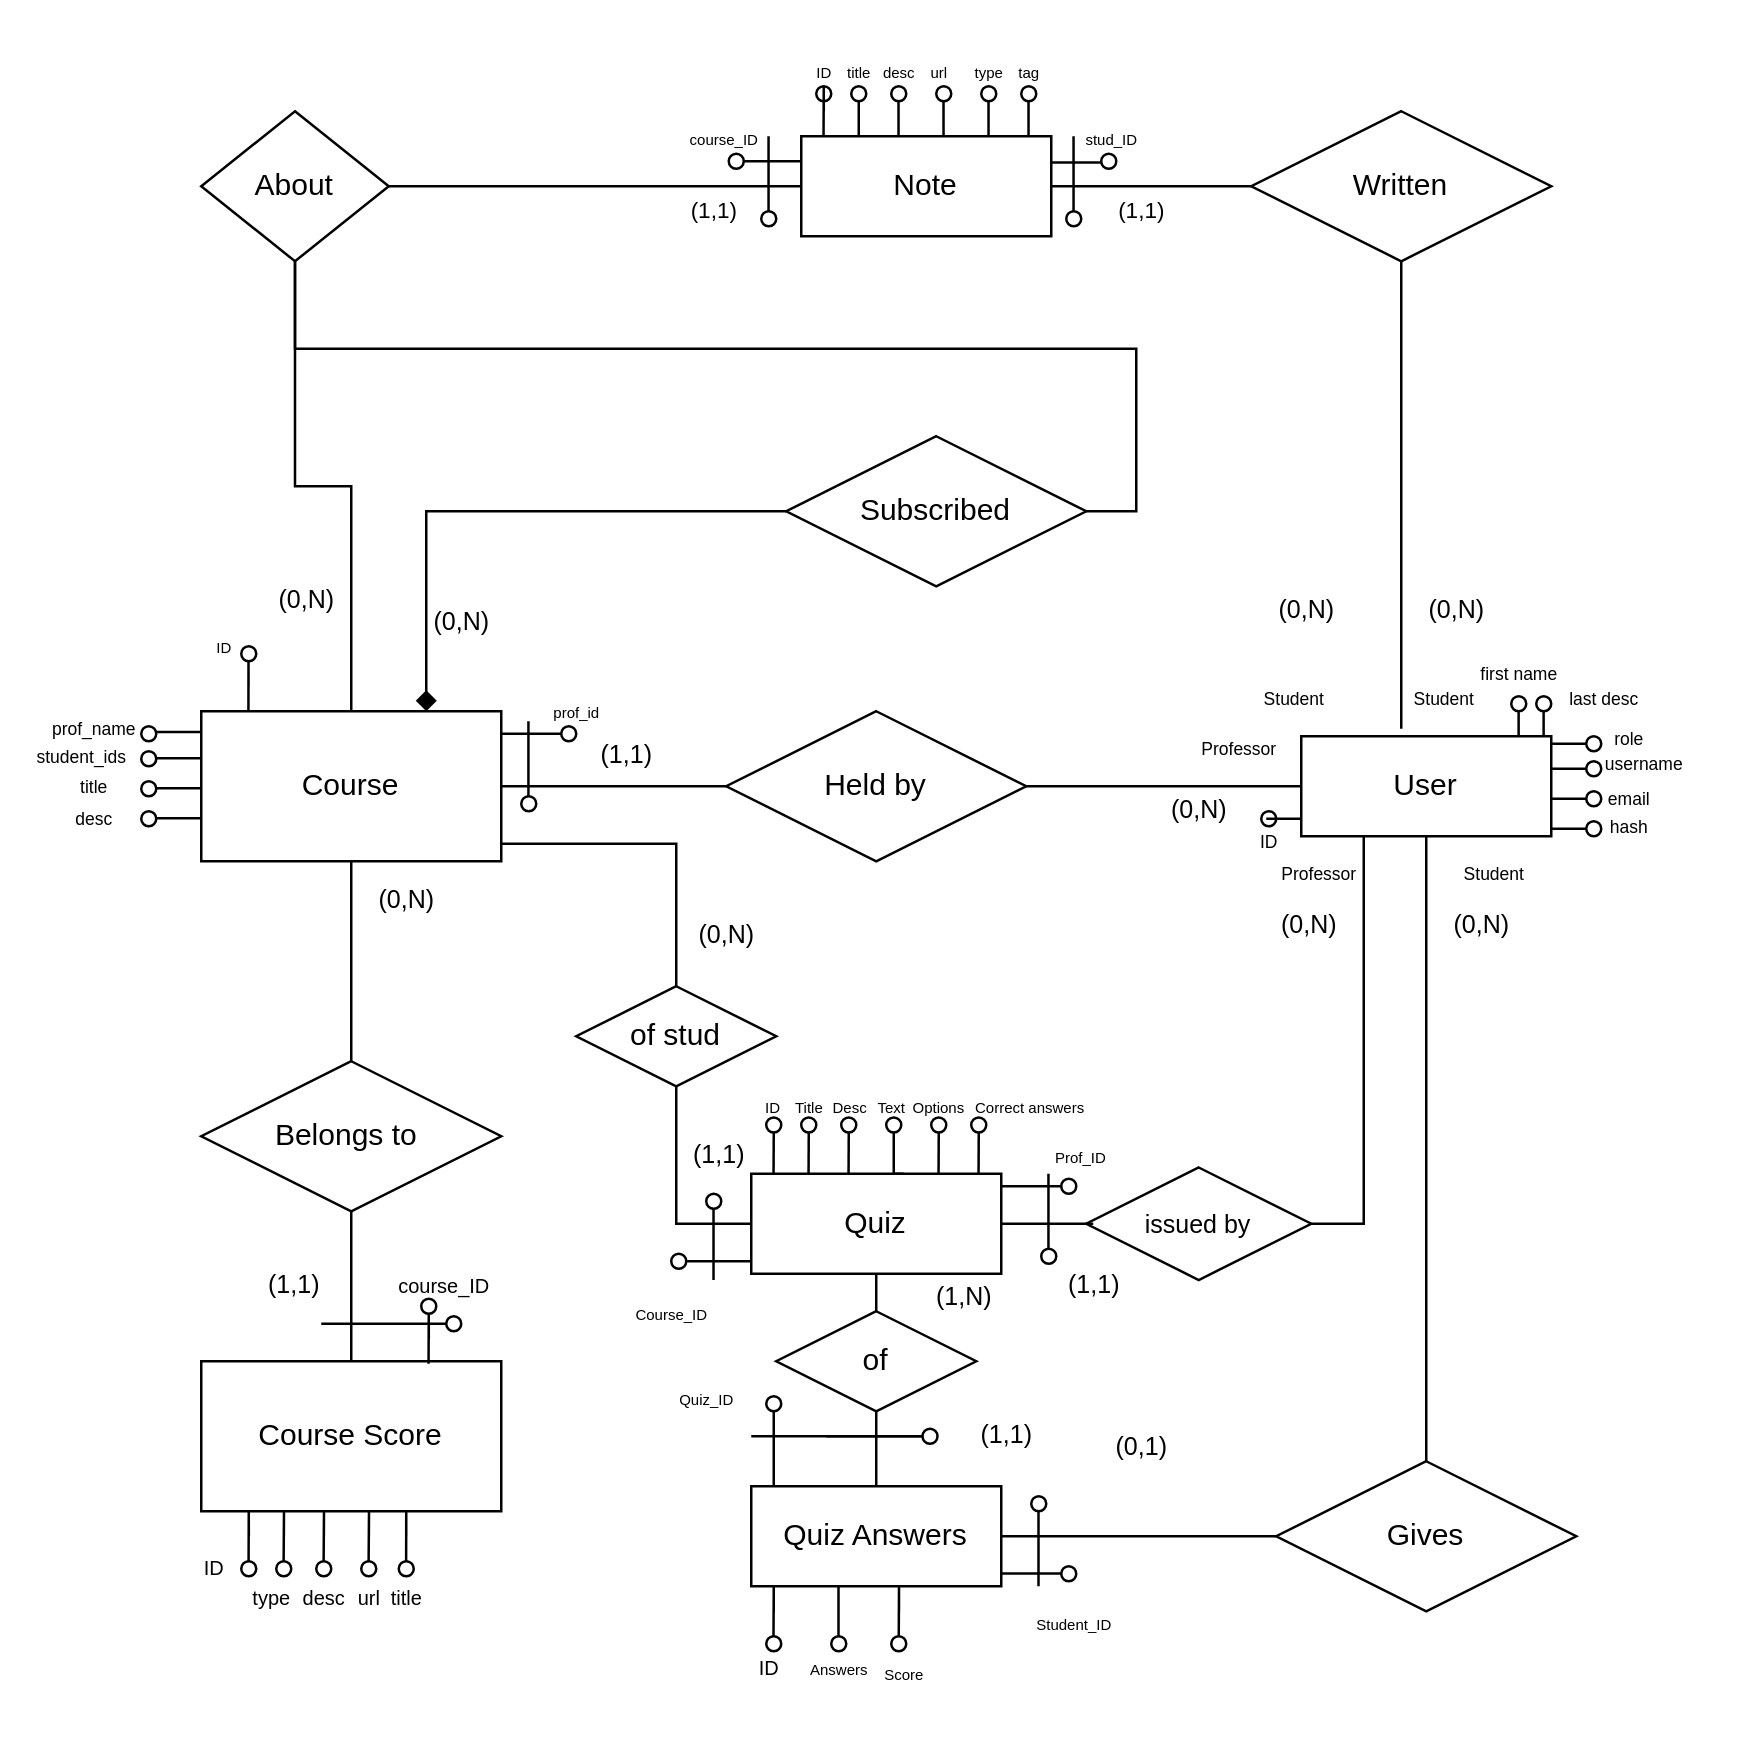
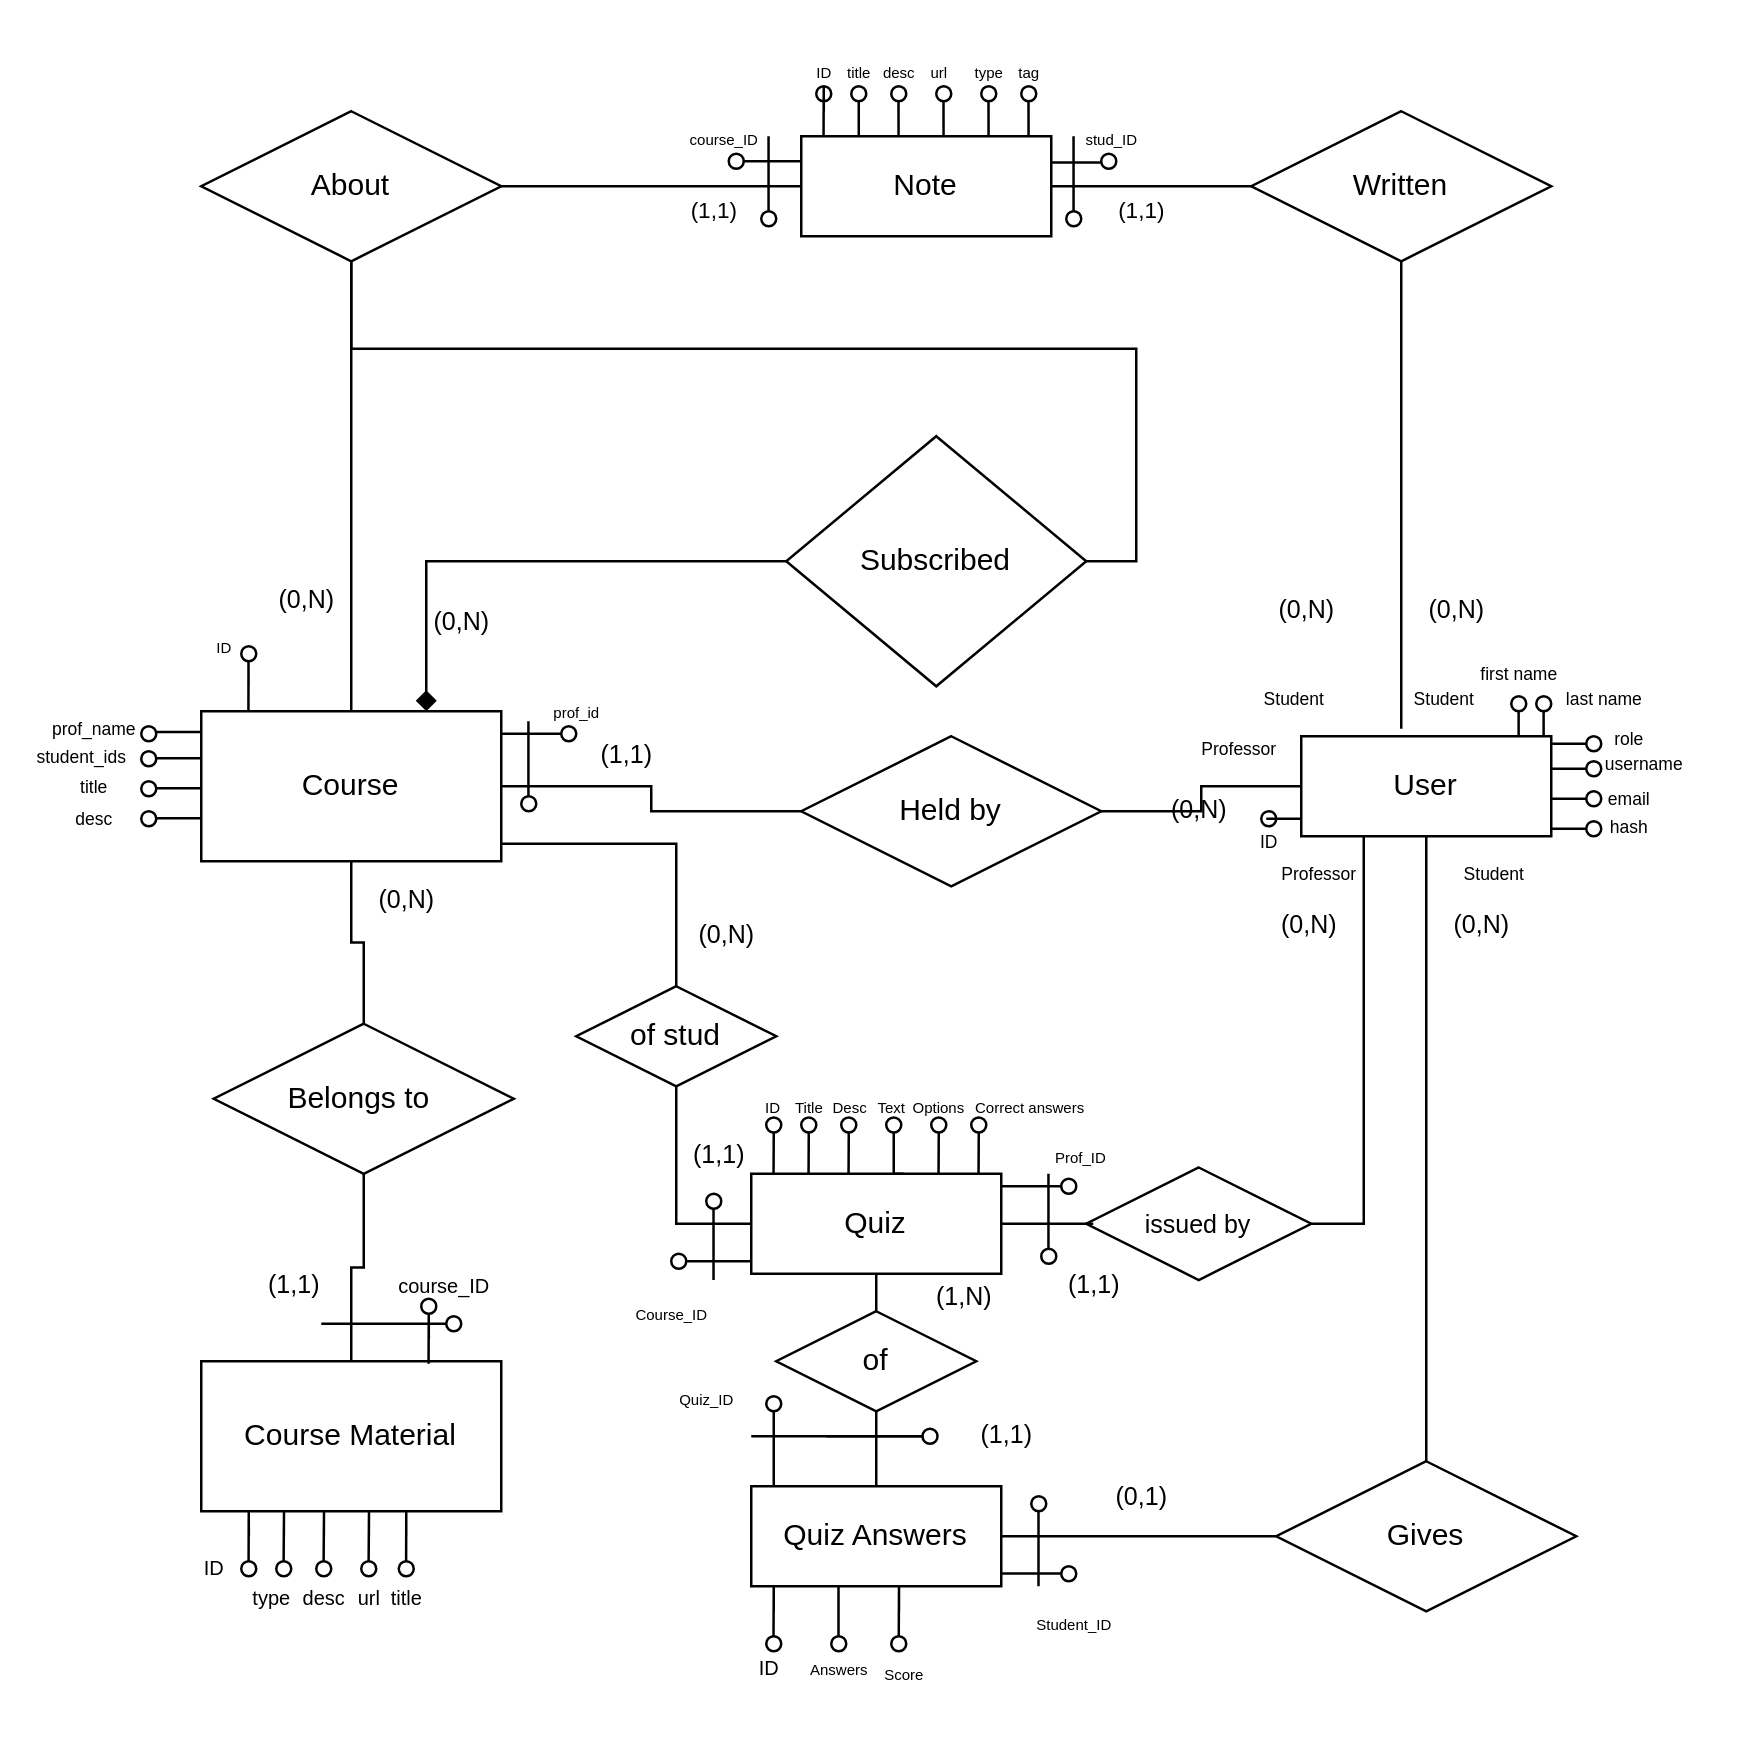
(295, 186) -> (351, 186)
(936, 511) -> (936, 561)
(1605, 686) -> (1605, 686)
(876, 786) -> (951, 811)
(351, 1136) -> (364, 1099)
(351, 1436) -> (351, 1436)
(1141, 1436) -> (1141, 1486)
